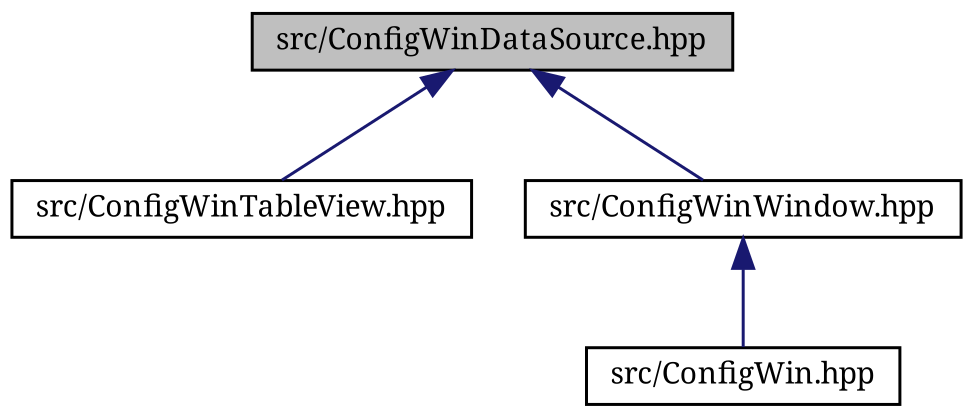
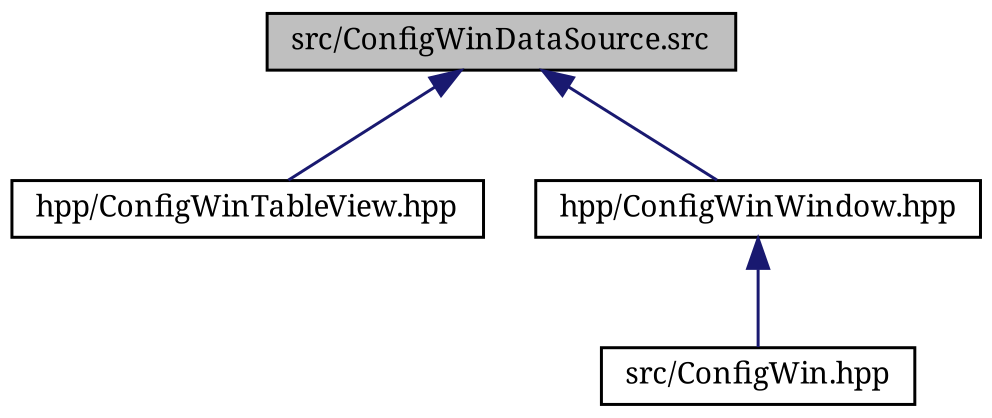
(492, 42) -> (501, 42)
(242, 209) -> (248, 209)
(743, 209) -> (758, 209)
